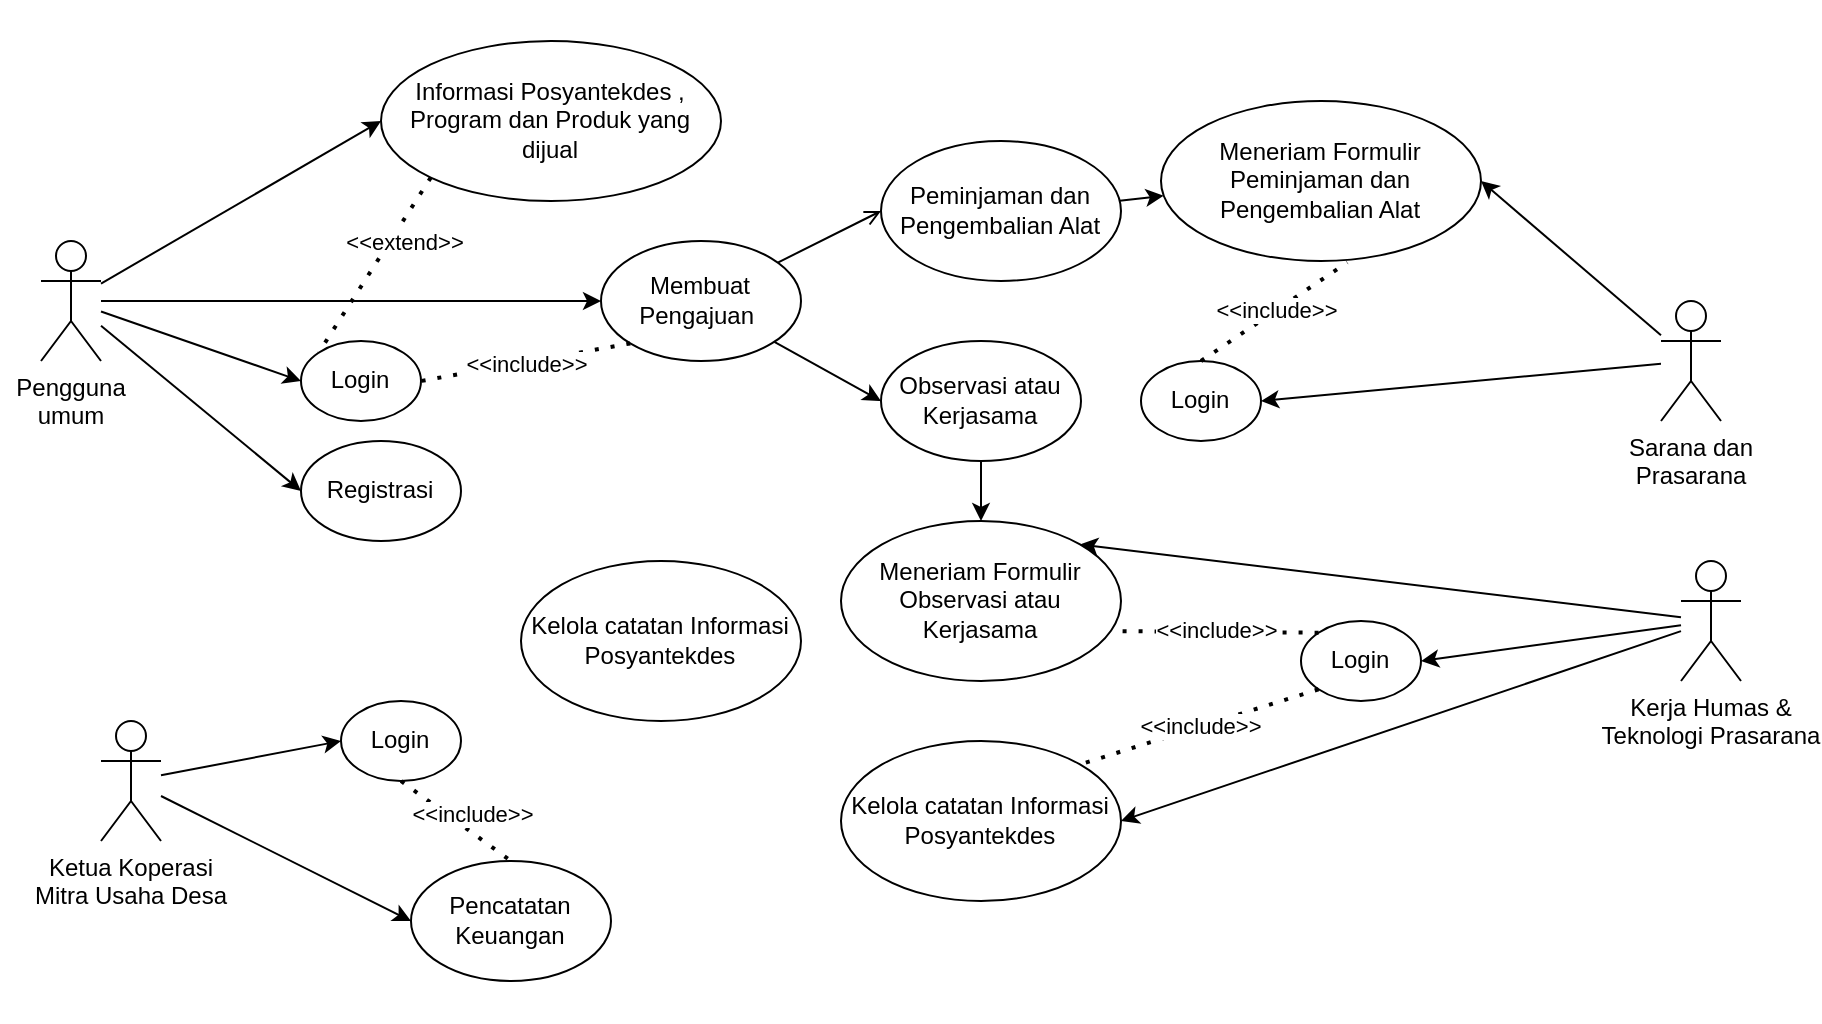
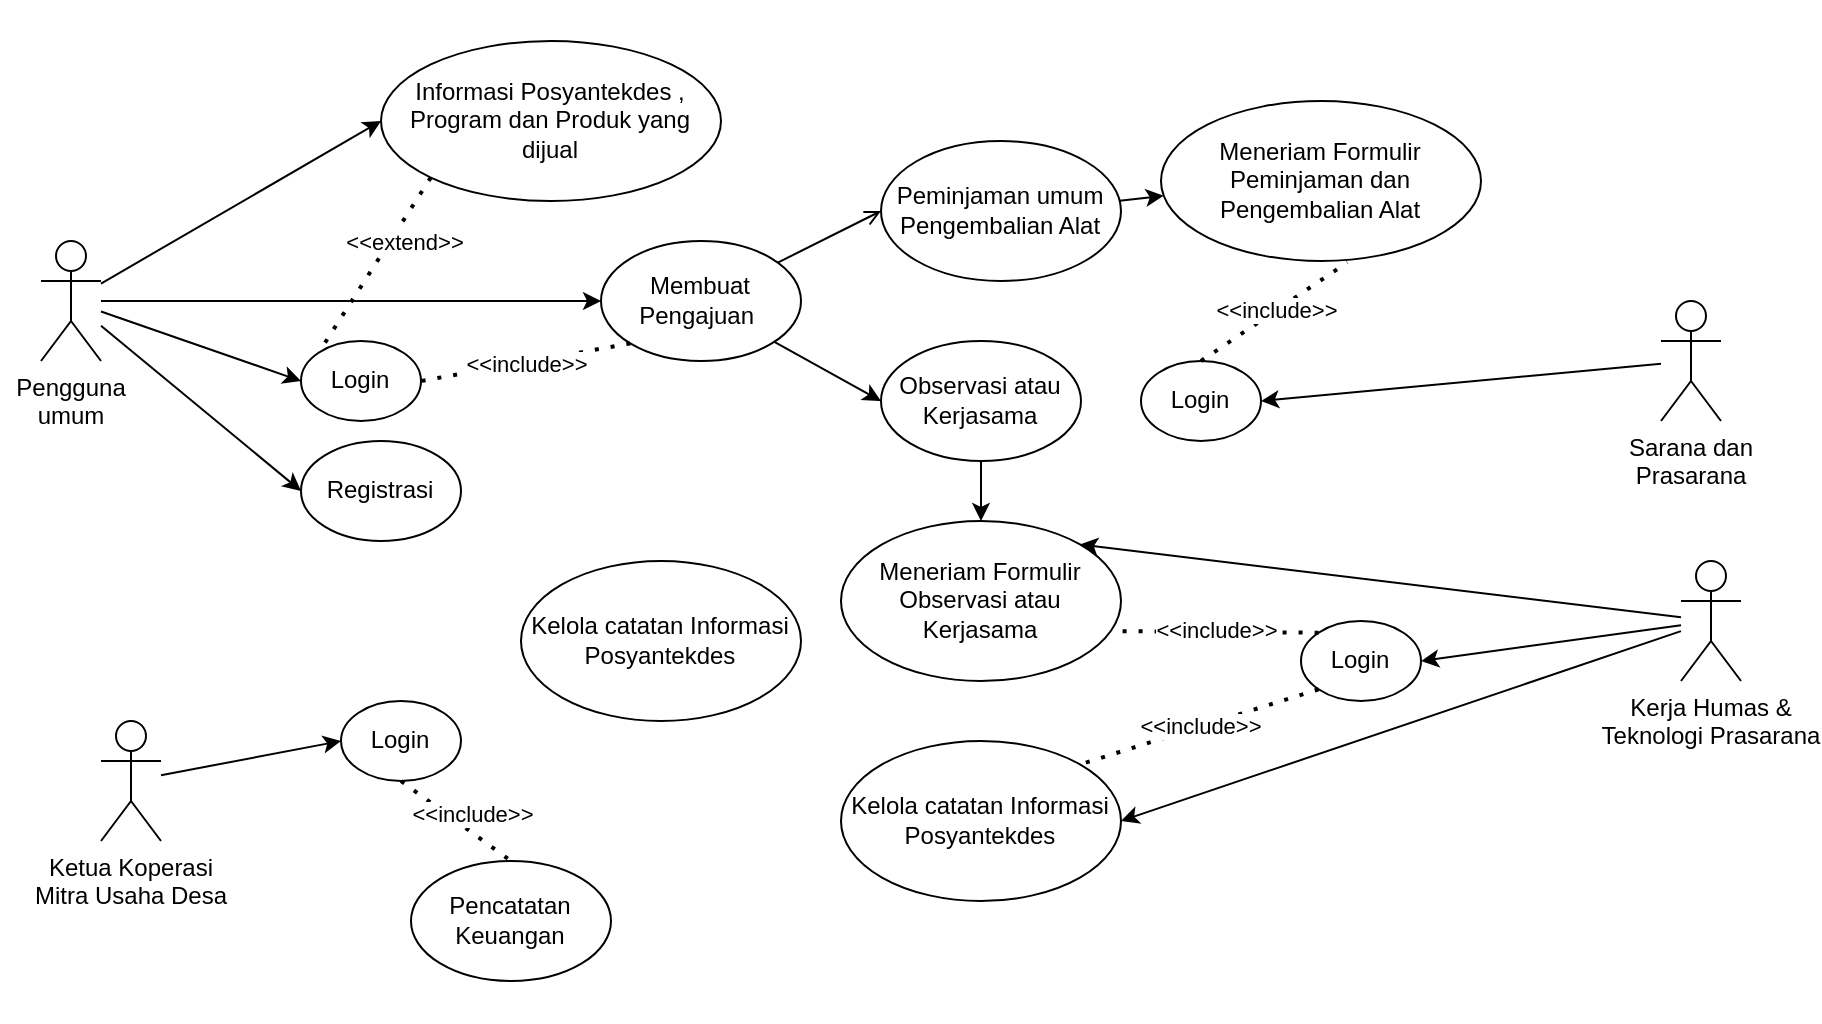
(1001, 211) -> (1001, 211)
(1576, 262) -> none
(280, 856) -> none
